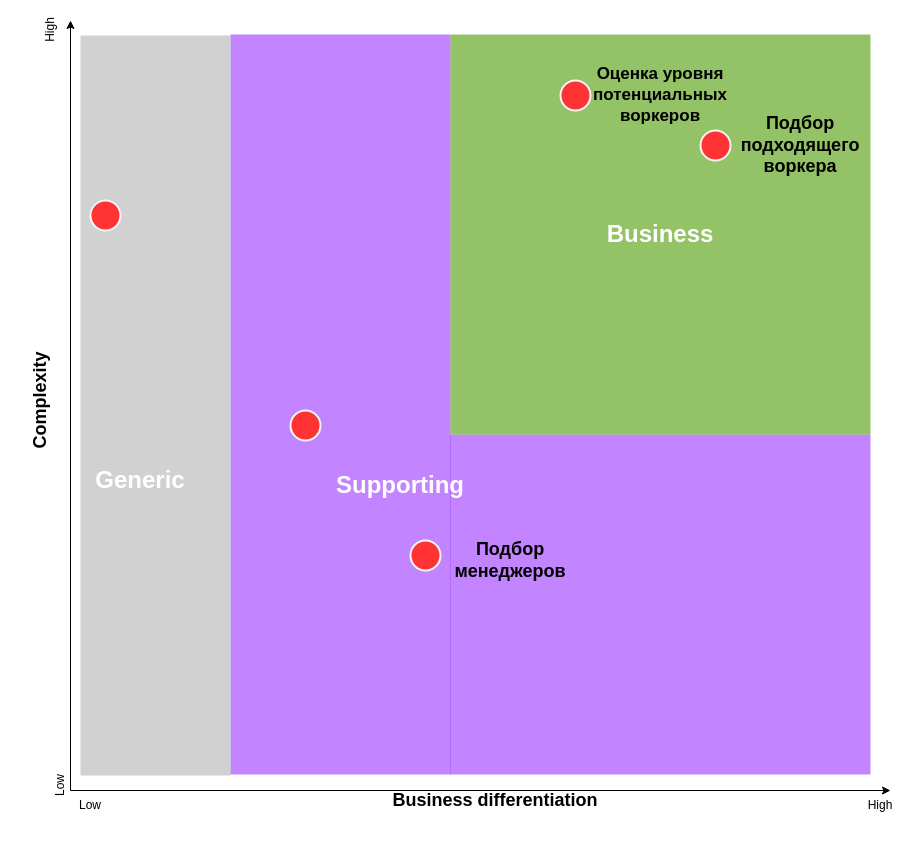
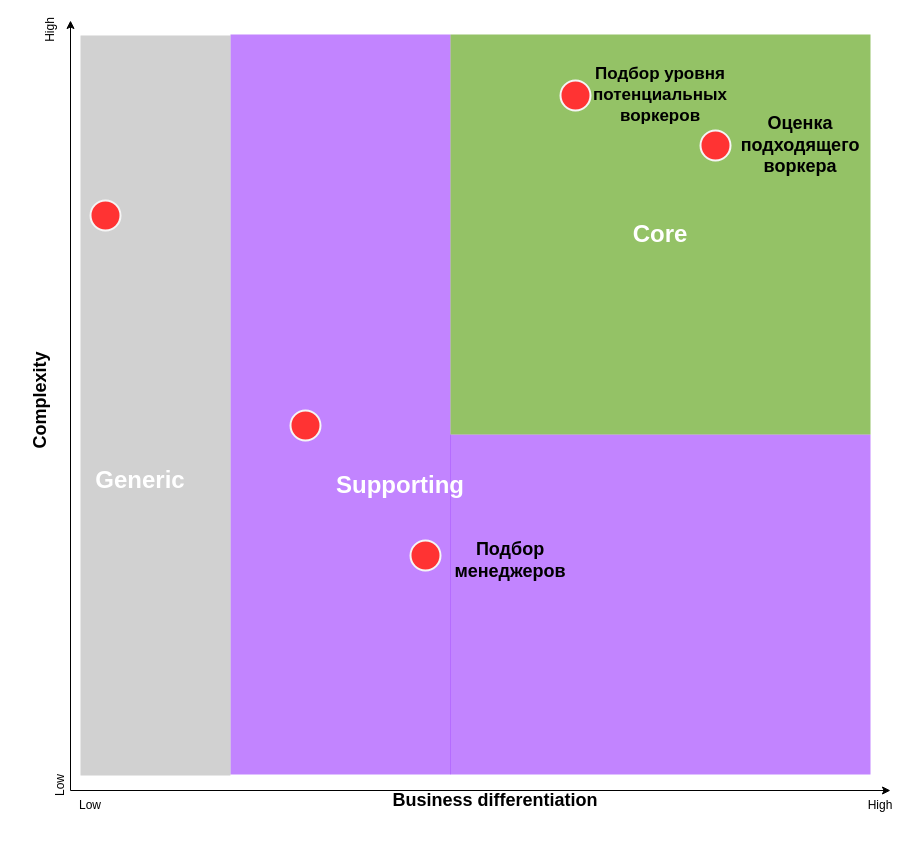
(661, 96) -> (661, 96)
(801, 146) -> (801, 146)
(661, 235) -> (661, 235)
